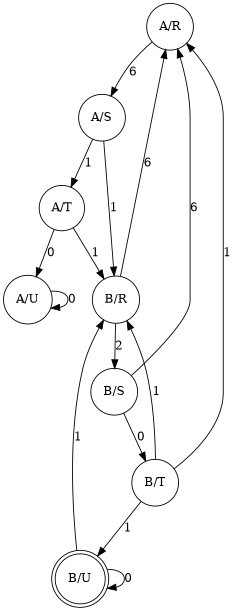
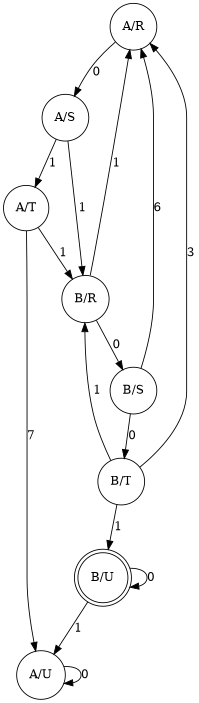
(133, 72) -> (97, 72)
(148, 163) -> (117, 163)
(51, 253) -> (31, 436)
(228, 253) -> (191, 253)
(119, 346) -> (117, 345)
(74, 437) -> (73, 624)
